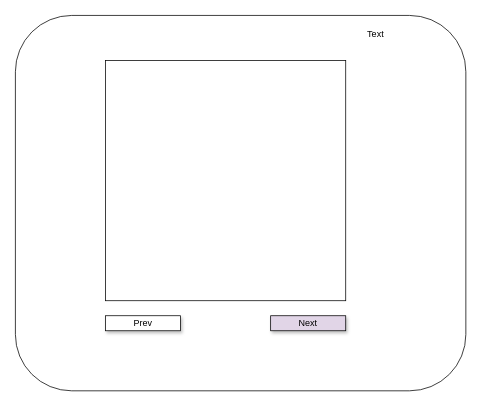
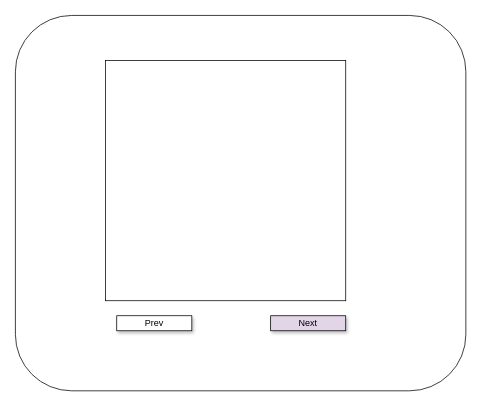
(375, 34) -> none
(143, 323) -> (154, 323)
